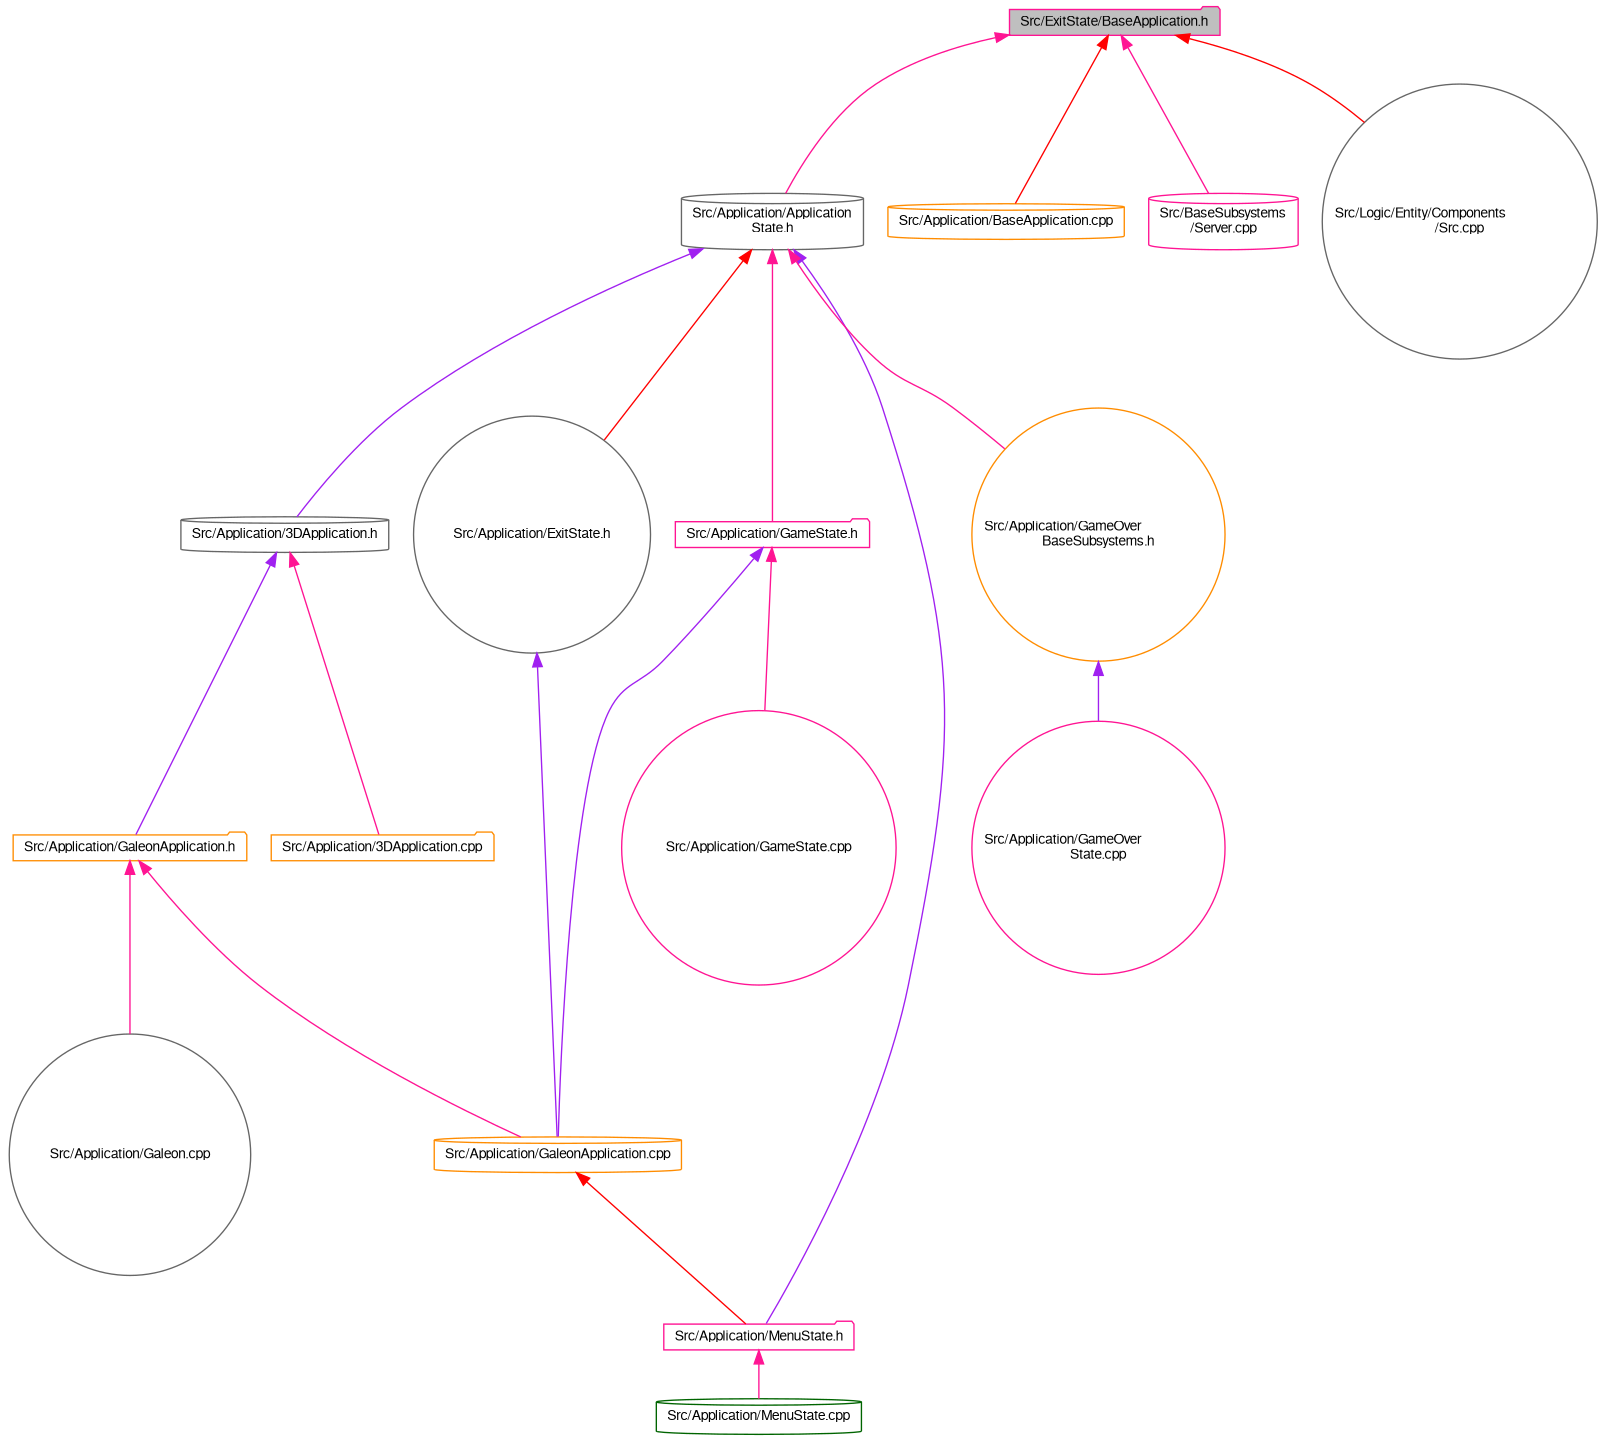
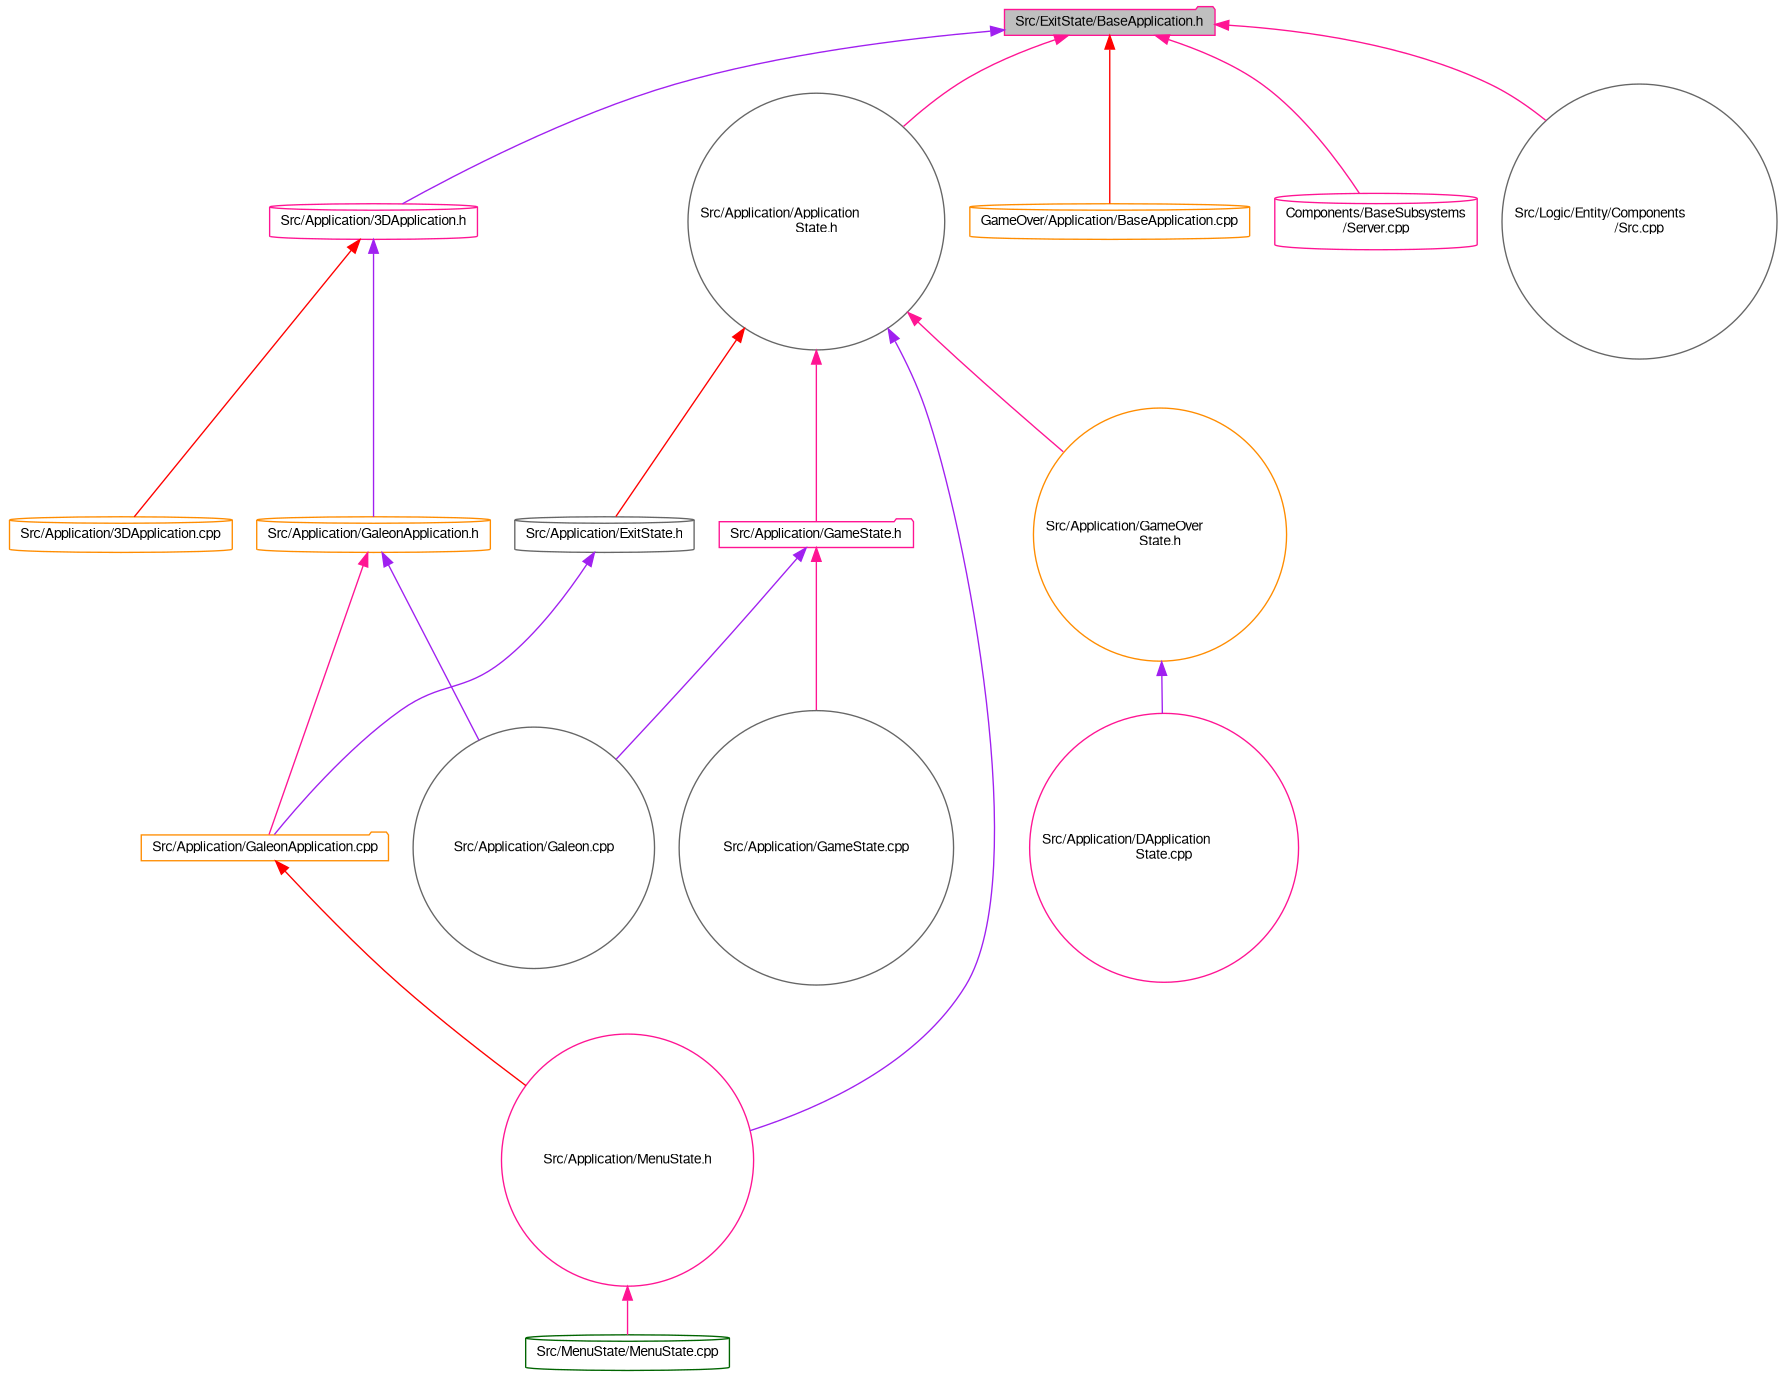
(1282, 70) -> (1395, 50)
(772, 222) -> (816, 222)
(1006, 222) -> (1110, 222)
(1223, 222) -> (1376, 222)
(475, 359) -> (686, 81)
(285, 535) -> (374, 222)
(532, 535) -> (604, 535)
(1098, 535) -> (1160, 535)
(337, 700) -> (243, 384)
(583, 817) -> (708, 660)
(130, 848) -> (374, 535)
(383, 848) -> (121, 535)
(759, 848) -> (816, 848)
(1098, 848) -> (1164, 848)
(130, 954) -> (434, 653)
(558, 1155) -> (265, 848)
(759, 1337) -> (628, 1160)
(759, 1417) -> (628, 1353)
